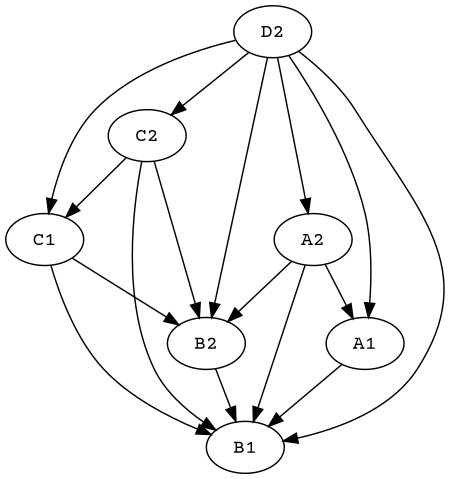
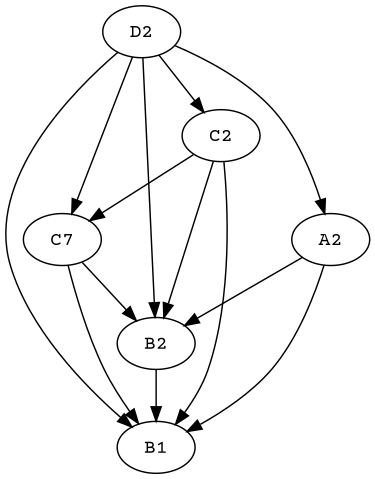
(45, 240) -> (62, 240)
(365, 343) -> none
